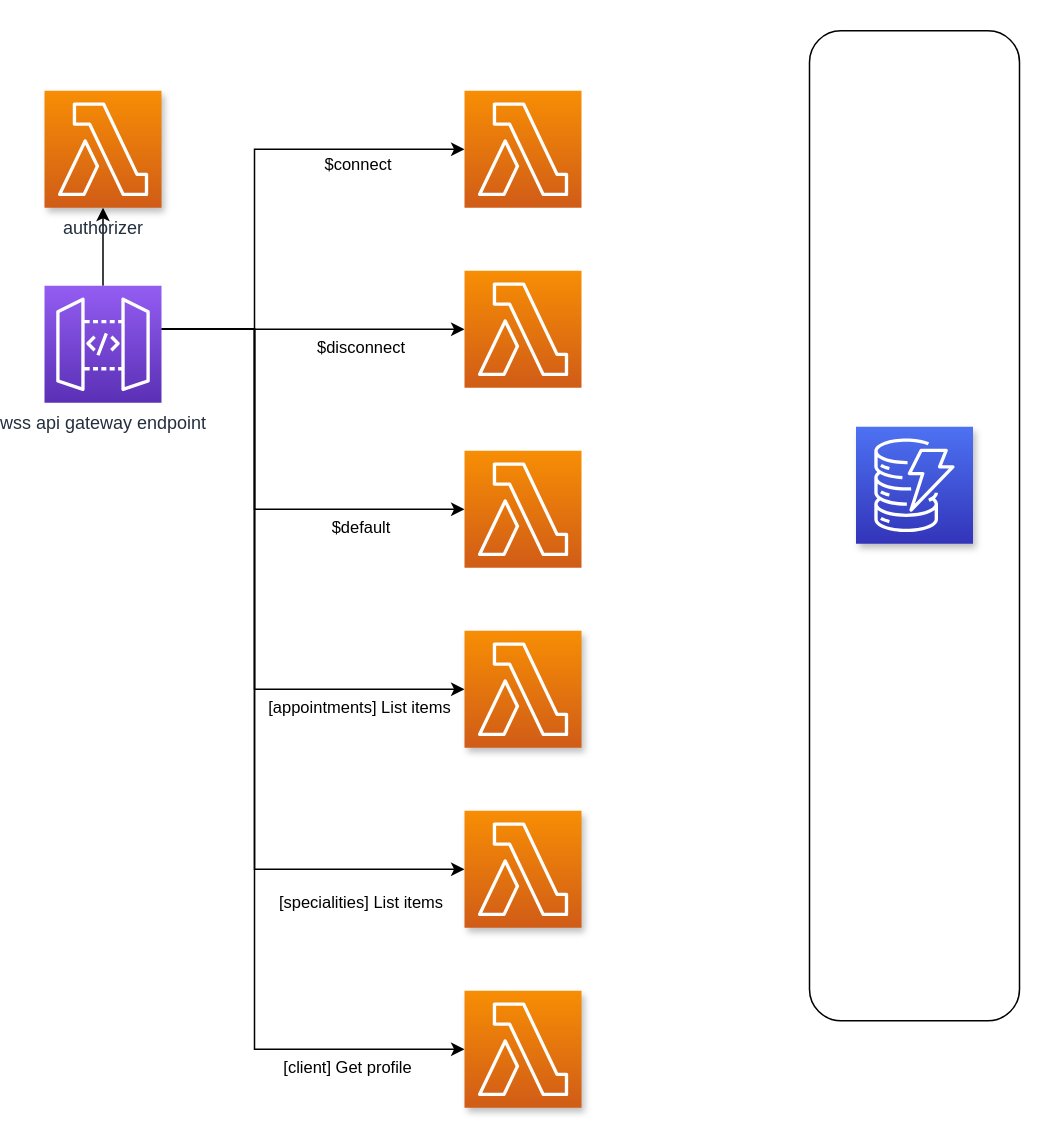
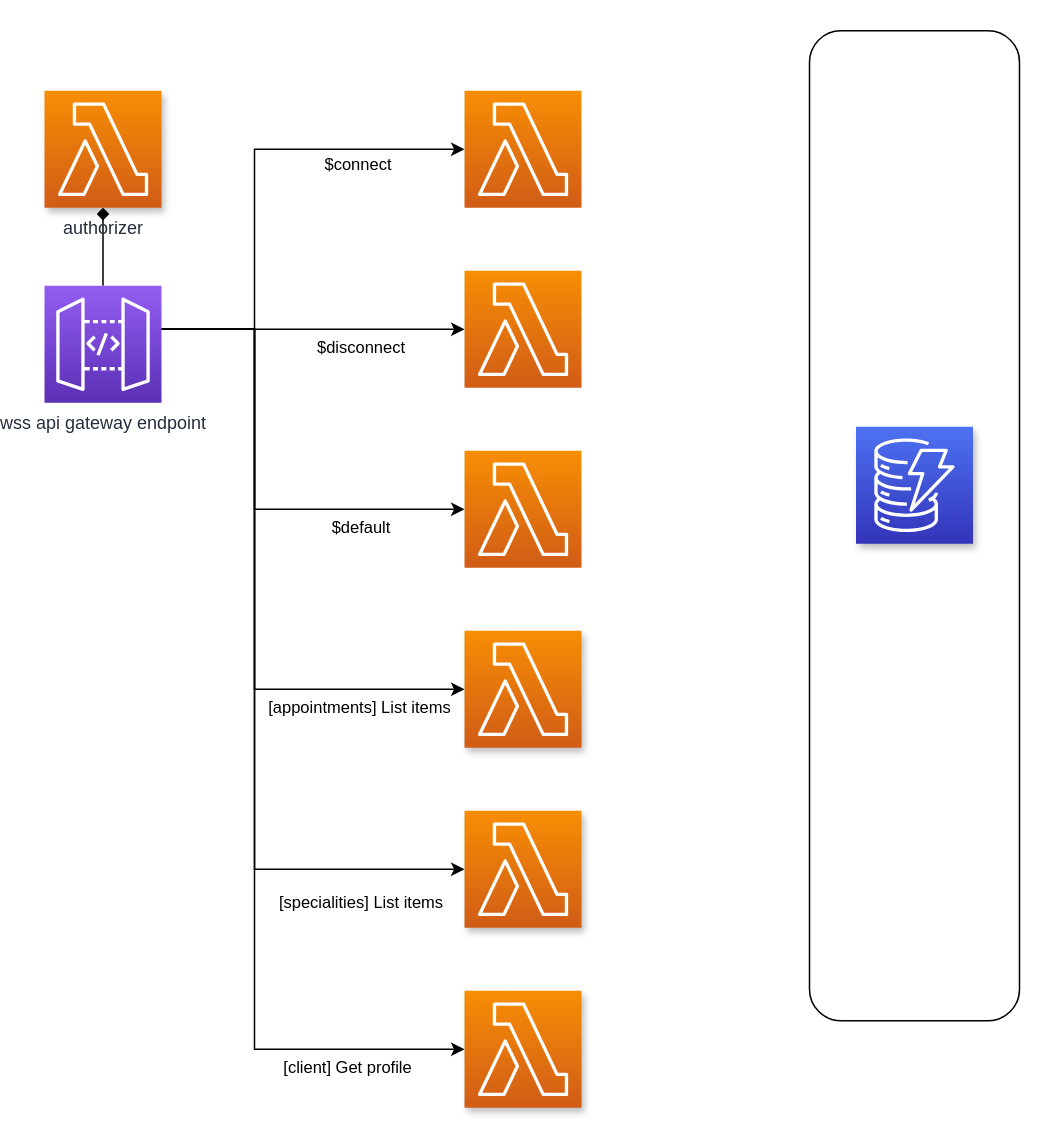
(103, 219) -> (103, 220)
